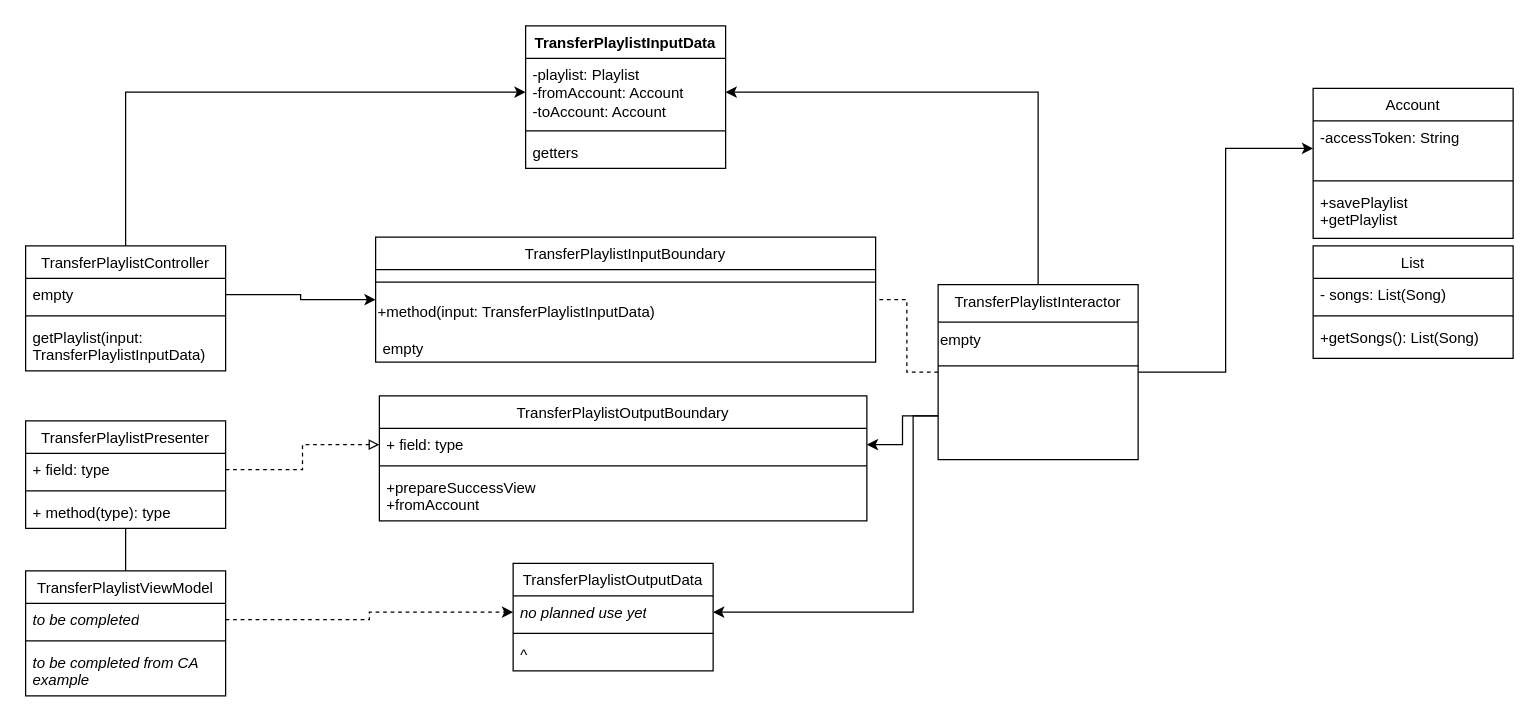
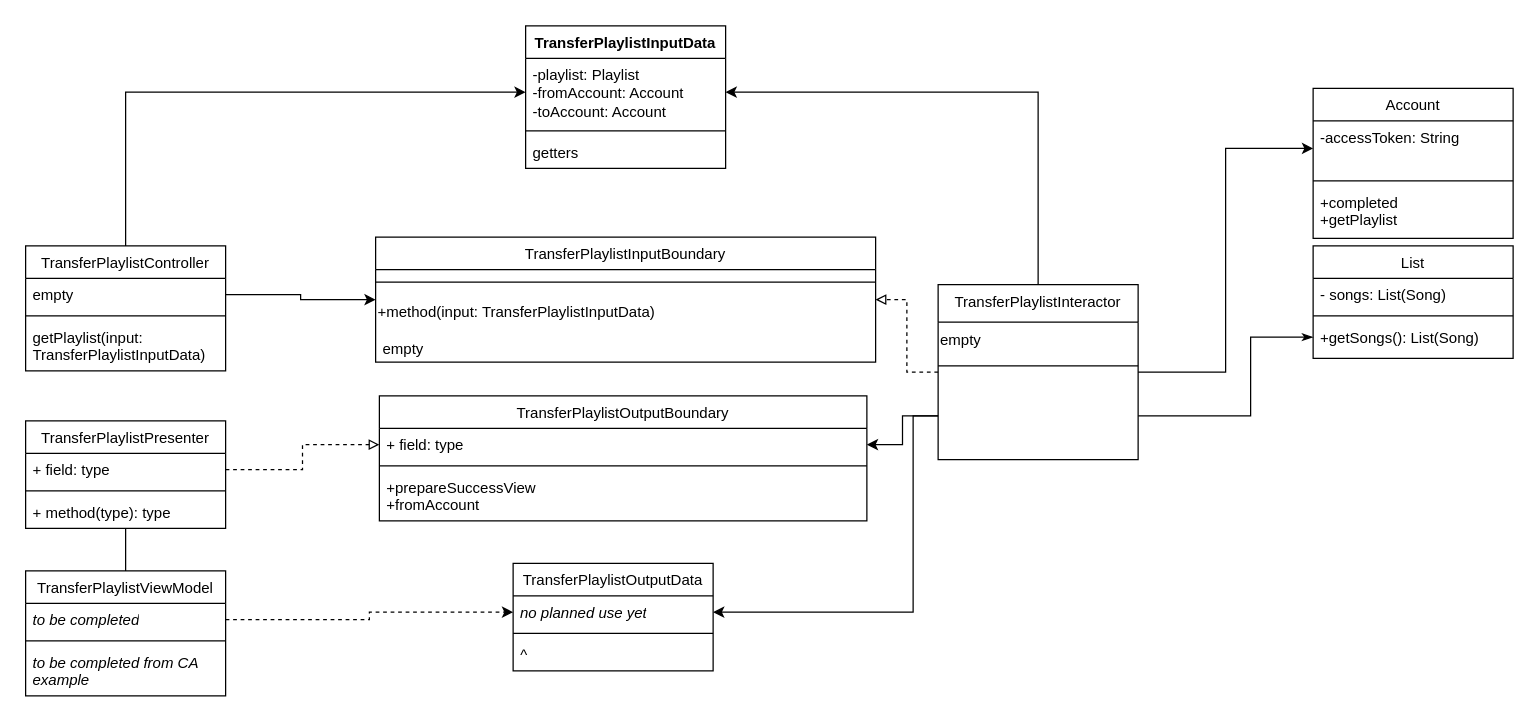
(1369, 212) -> (1365, 212)
(882, 299) -> (887, 299)
none -> (1251, 405)
